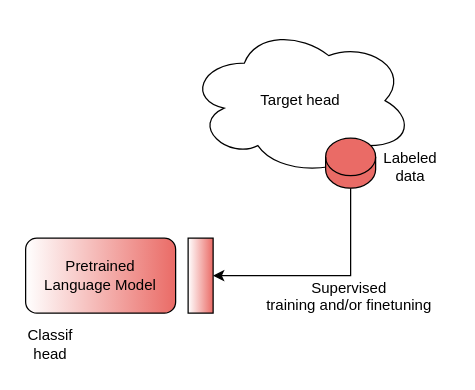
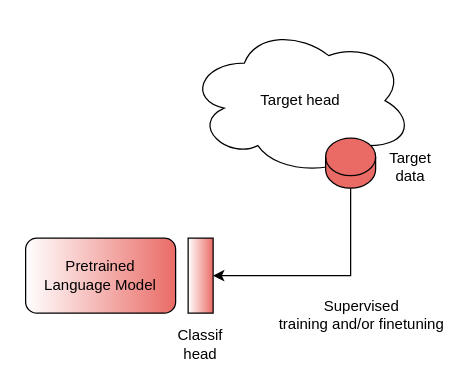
(411, 167) -> (411, 167)
(349, 296) -> (362, 314)
(51, 344) -> (201, 344)
